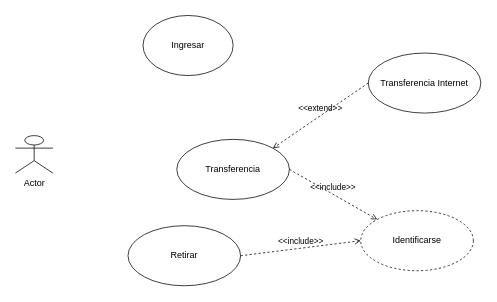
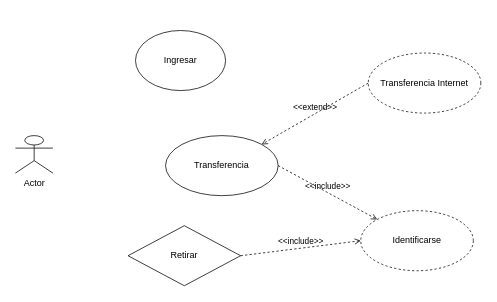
(188, 45) -> (180, 60)
(424, 83) -> (424, 83)
(233, 169) -> (222, 165)
(184, 255) -> (184, 255)
